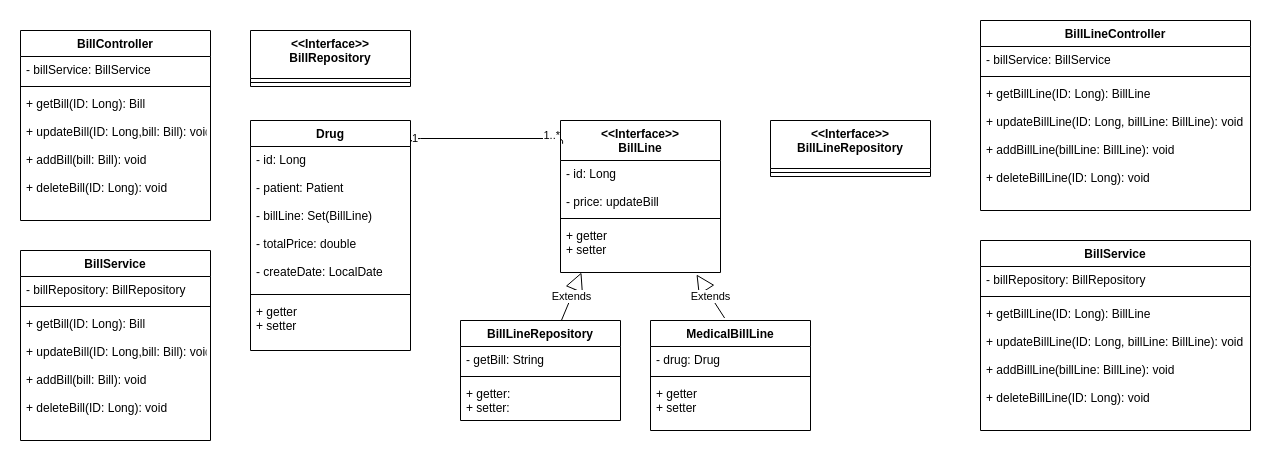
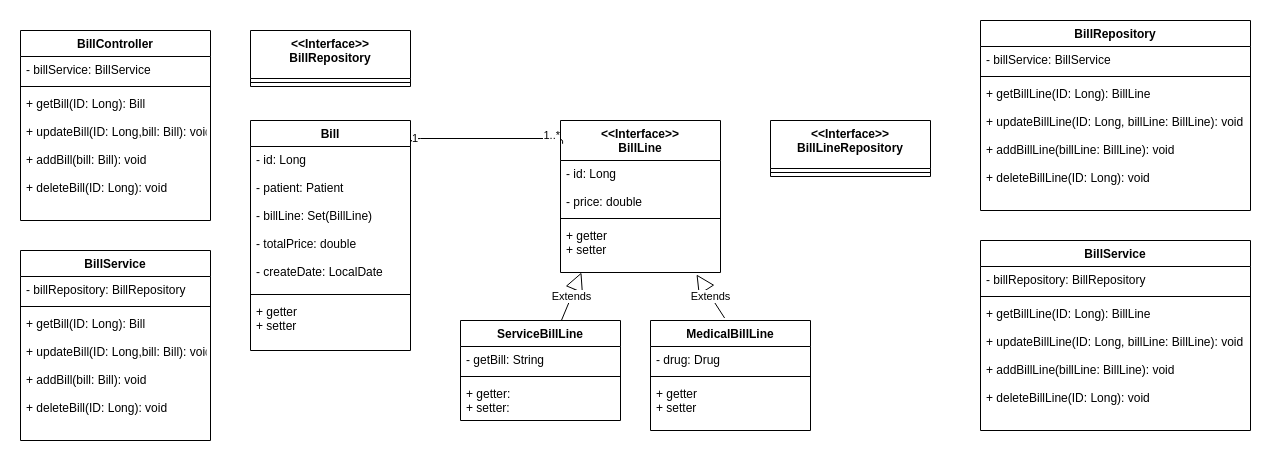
(1115, 34) -> (1115, 34)
(330, 134) -> (330, 134)
(593, 174) -> (593, 174)
(540, 334) -> (540, 334)
